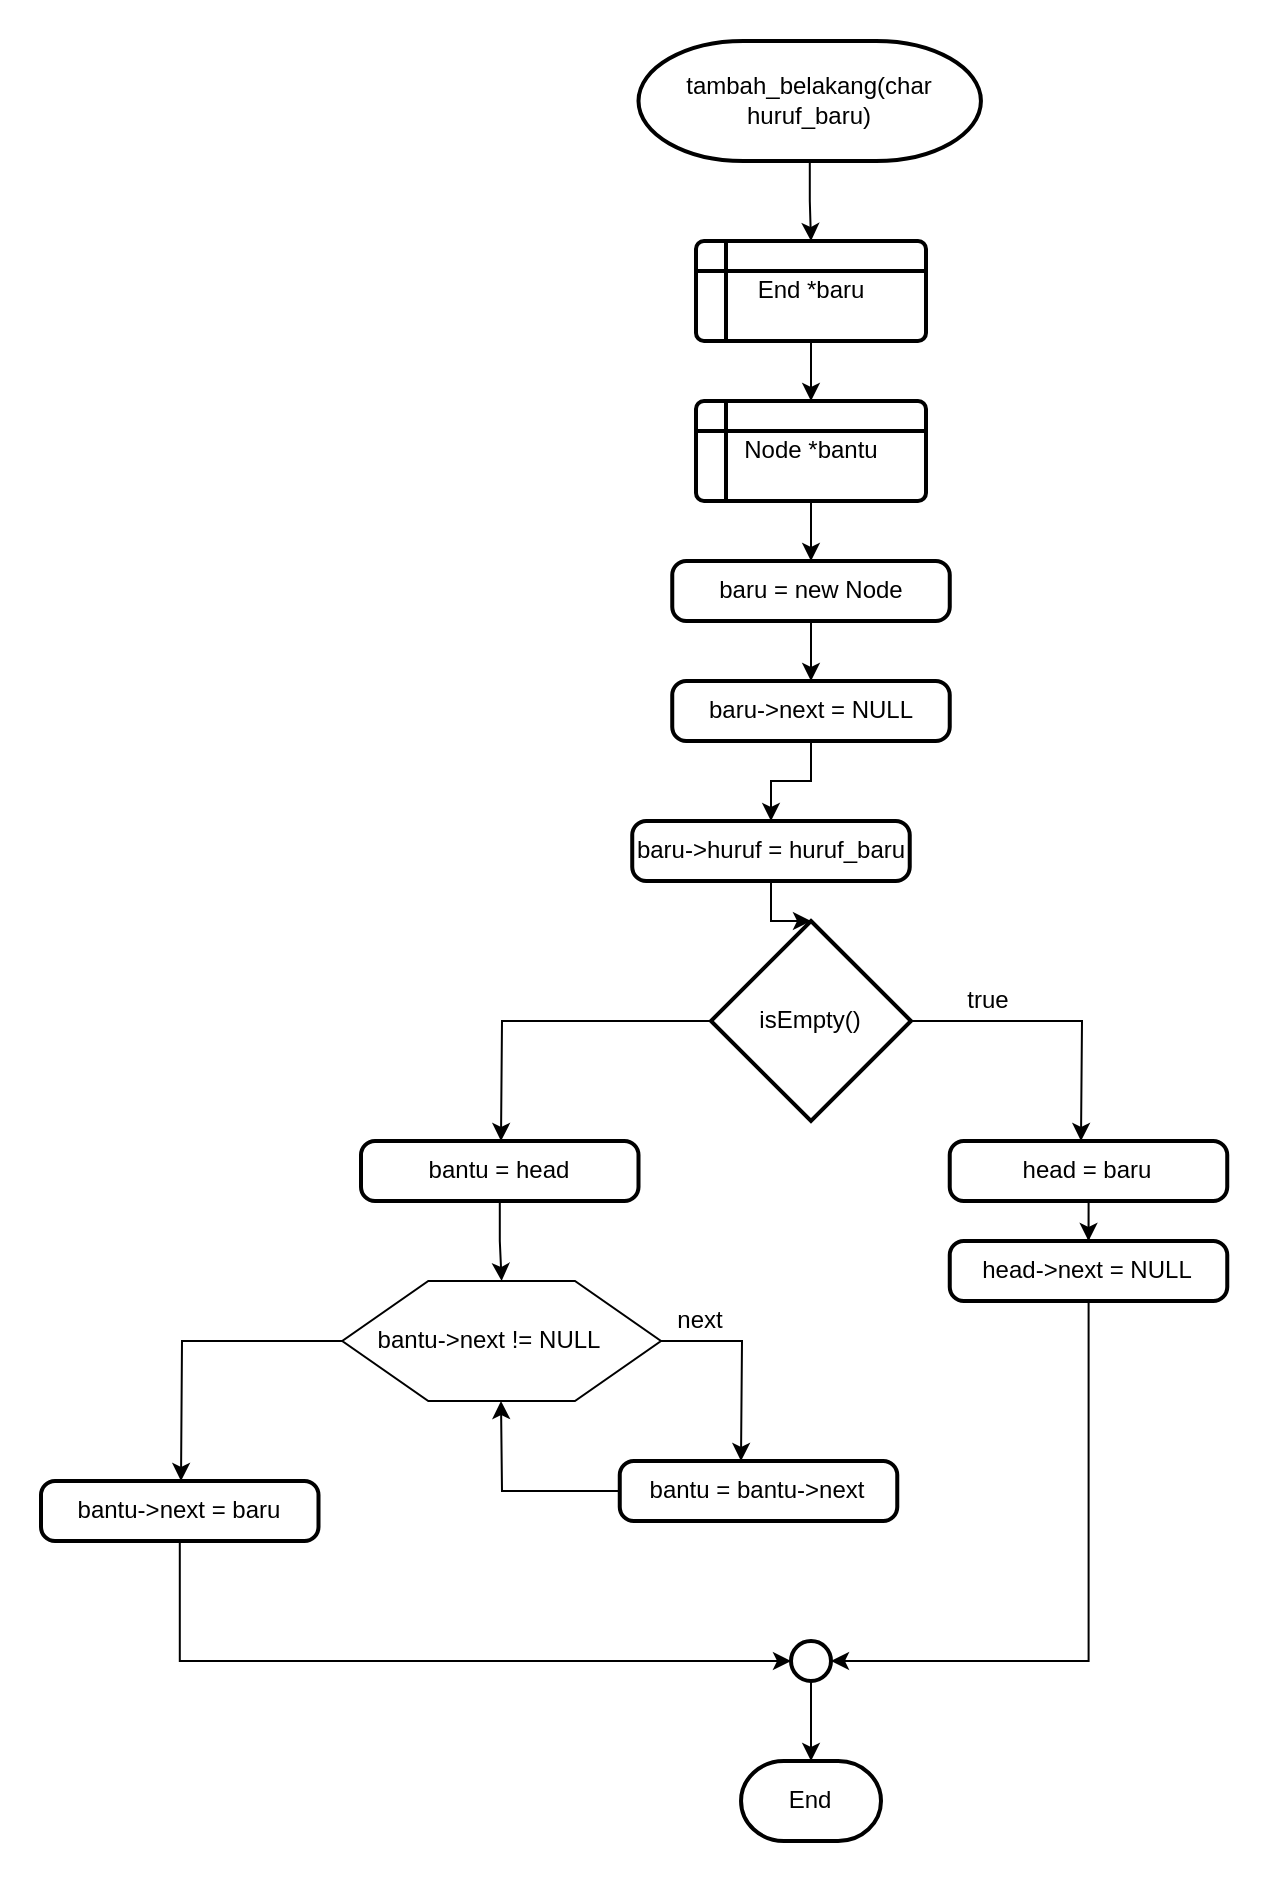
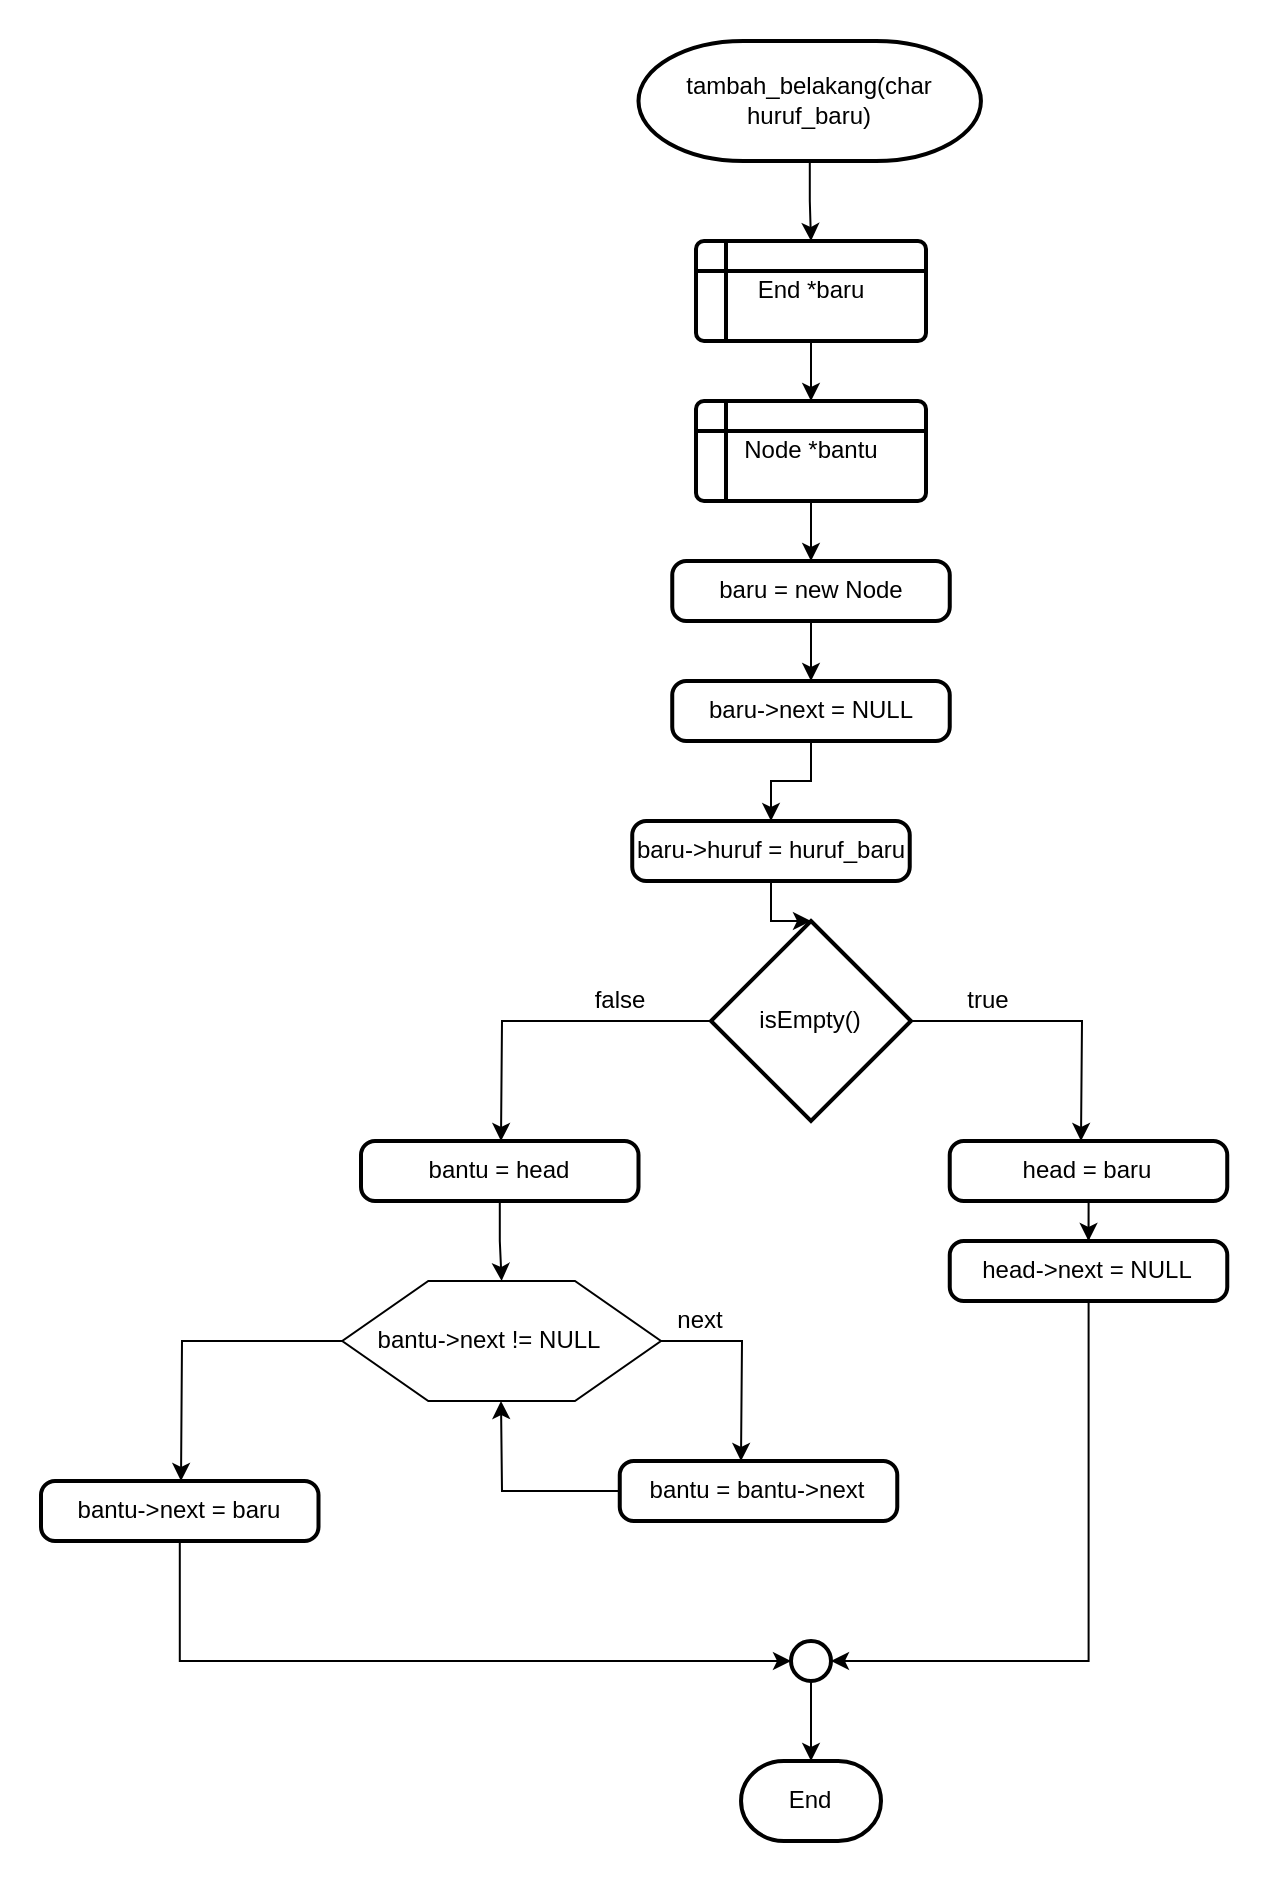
none -> (621, 1001)
